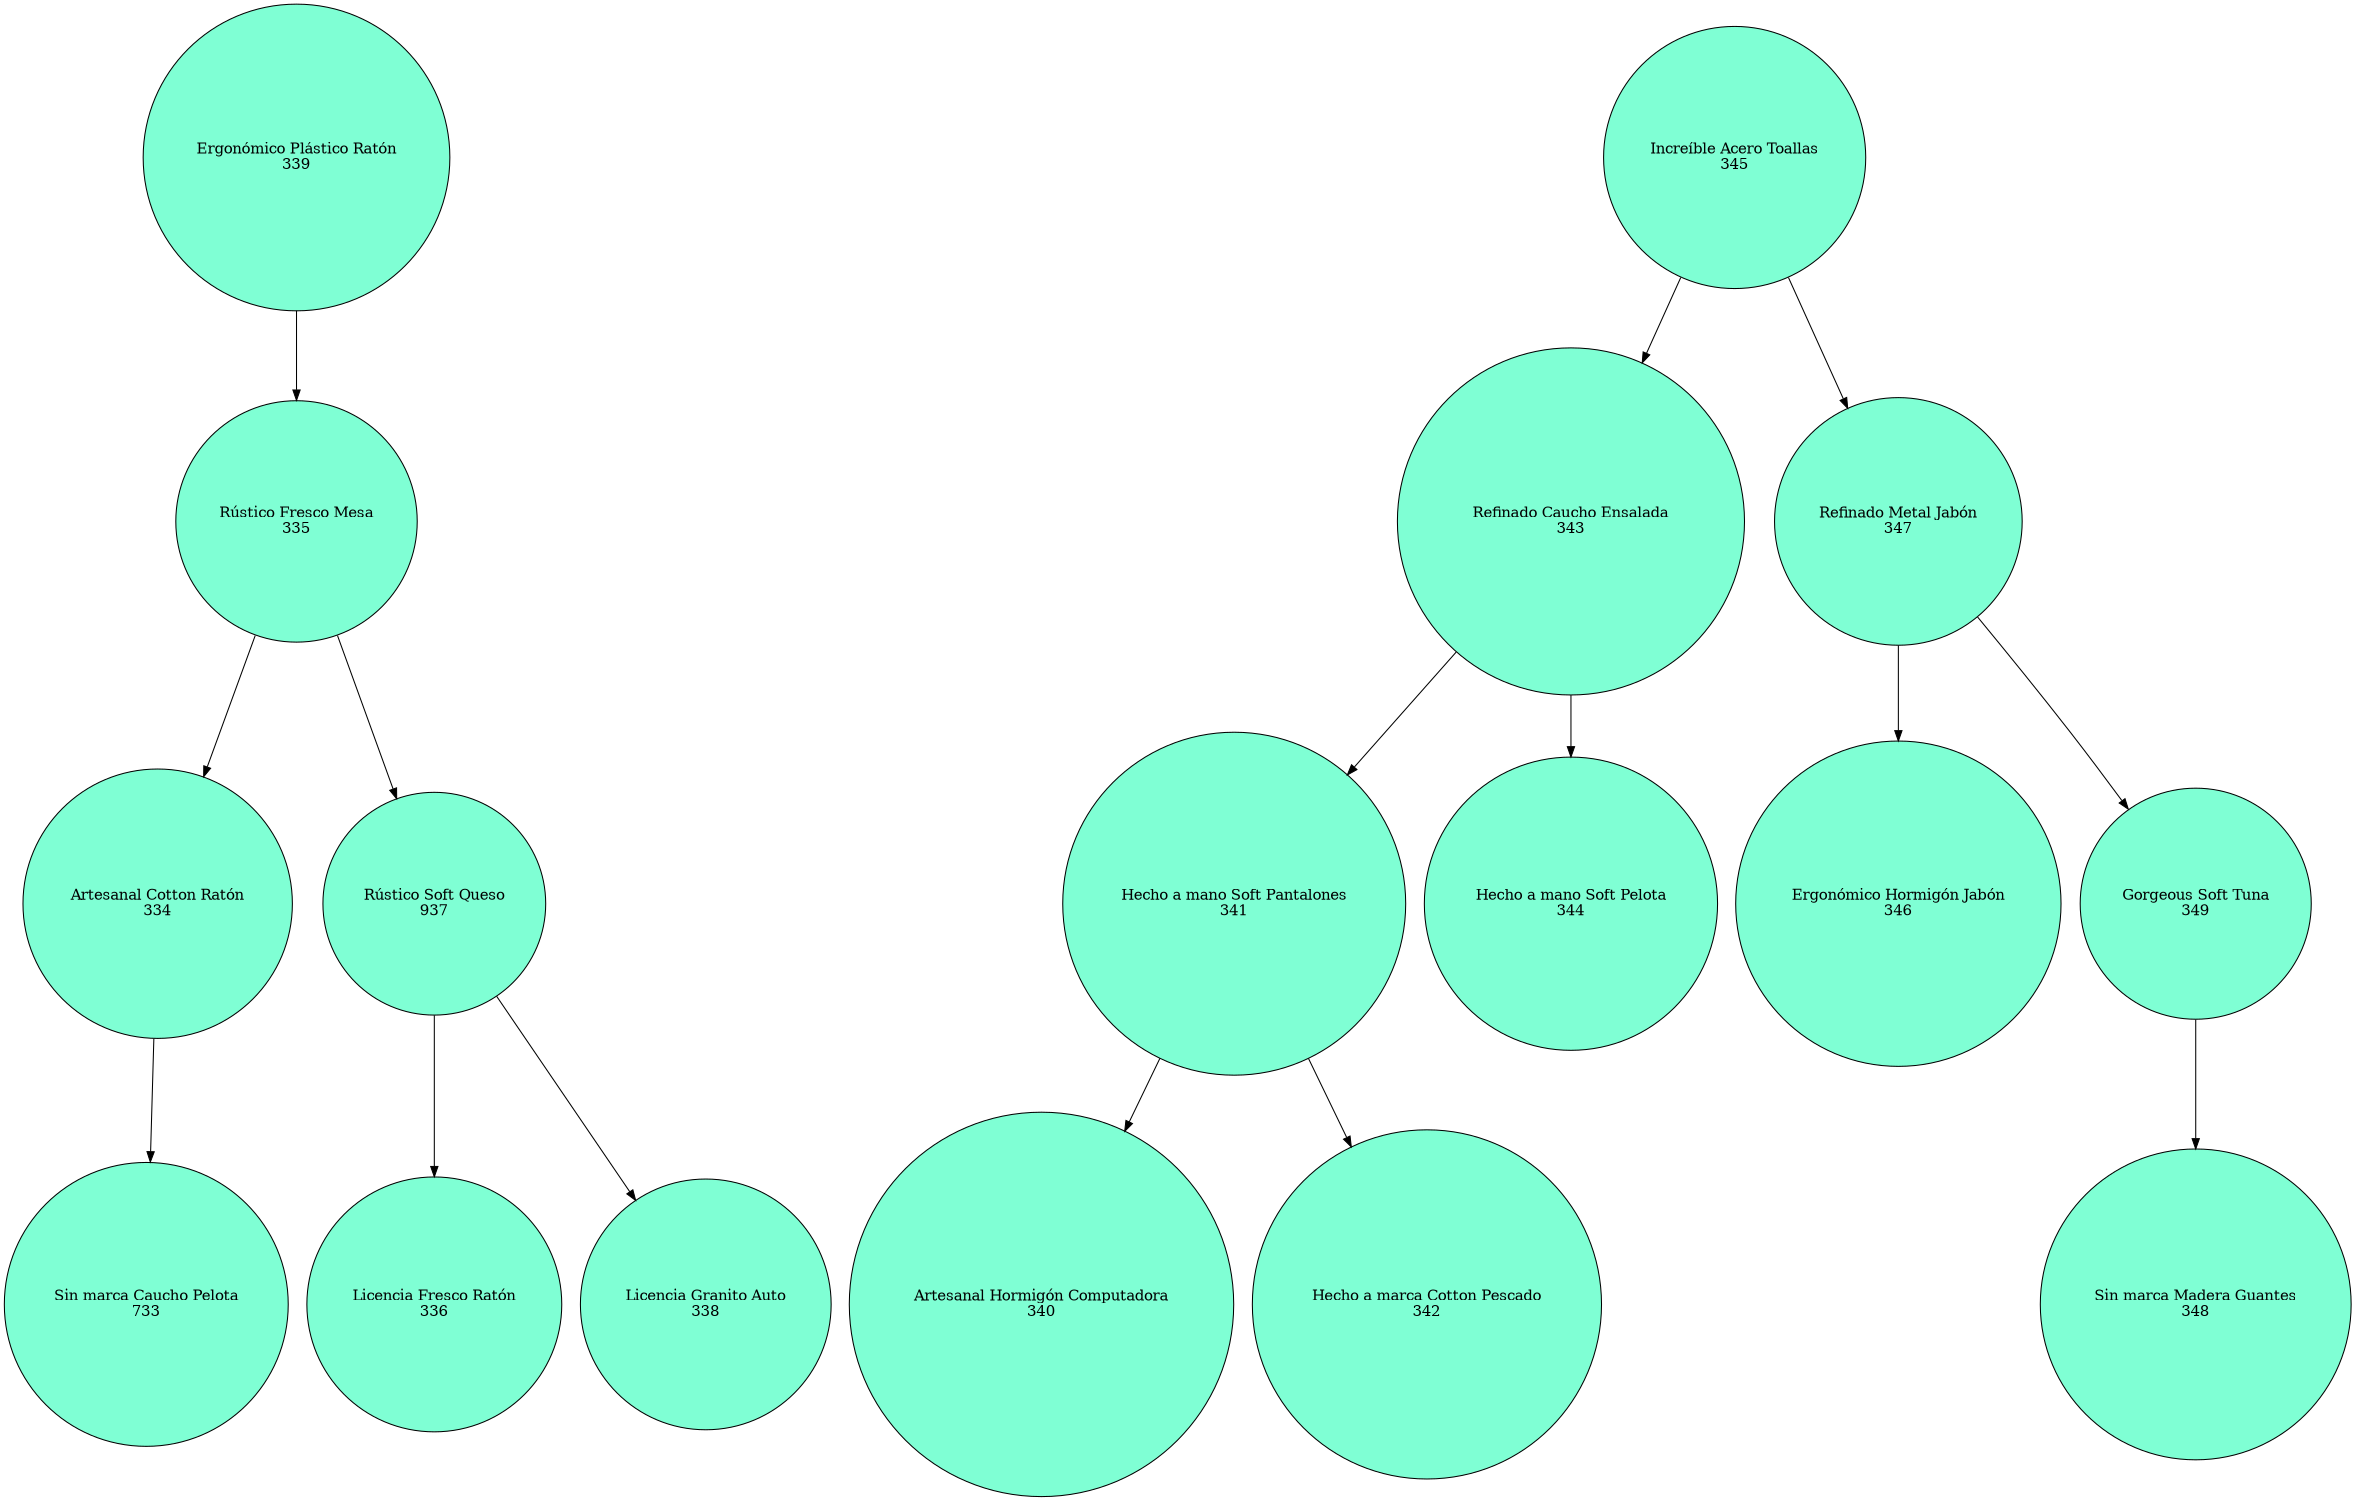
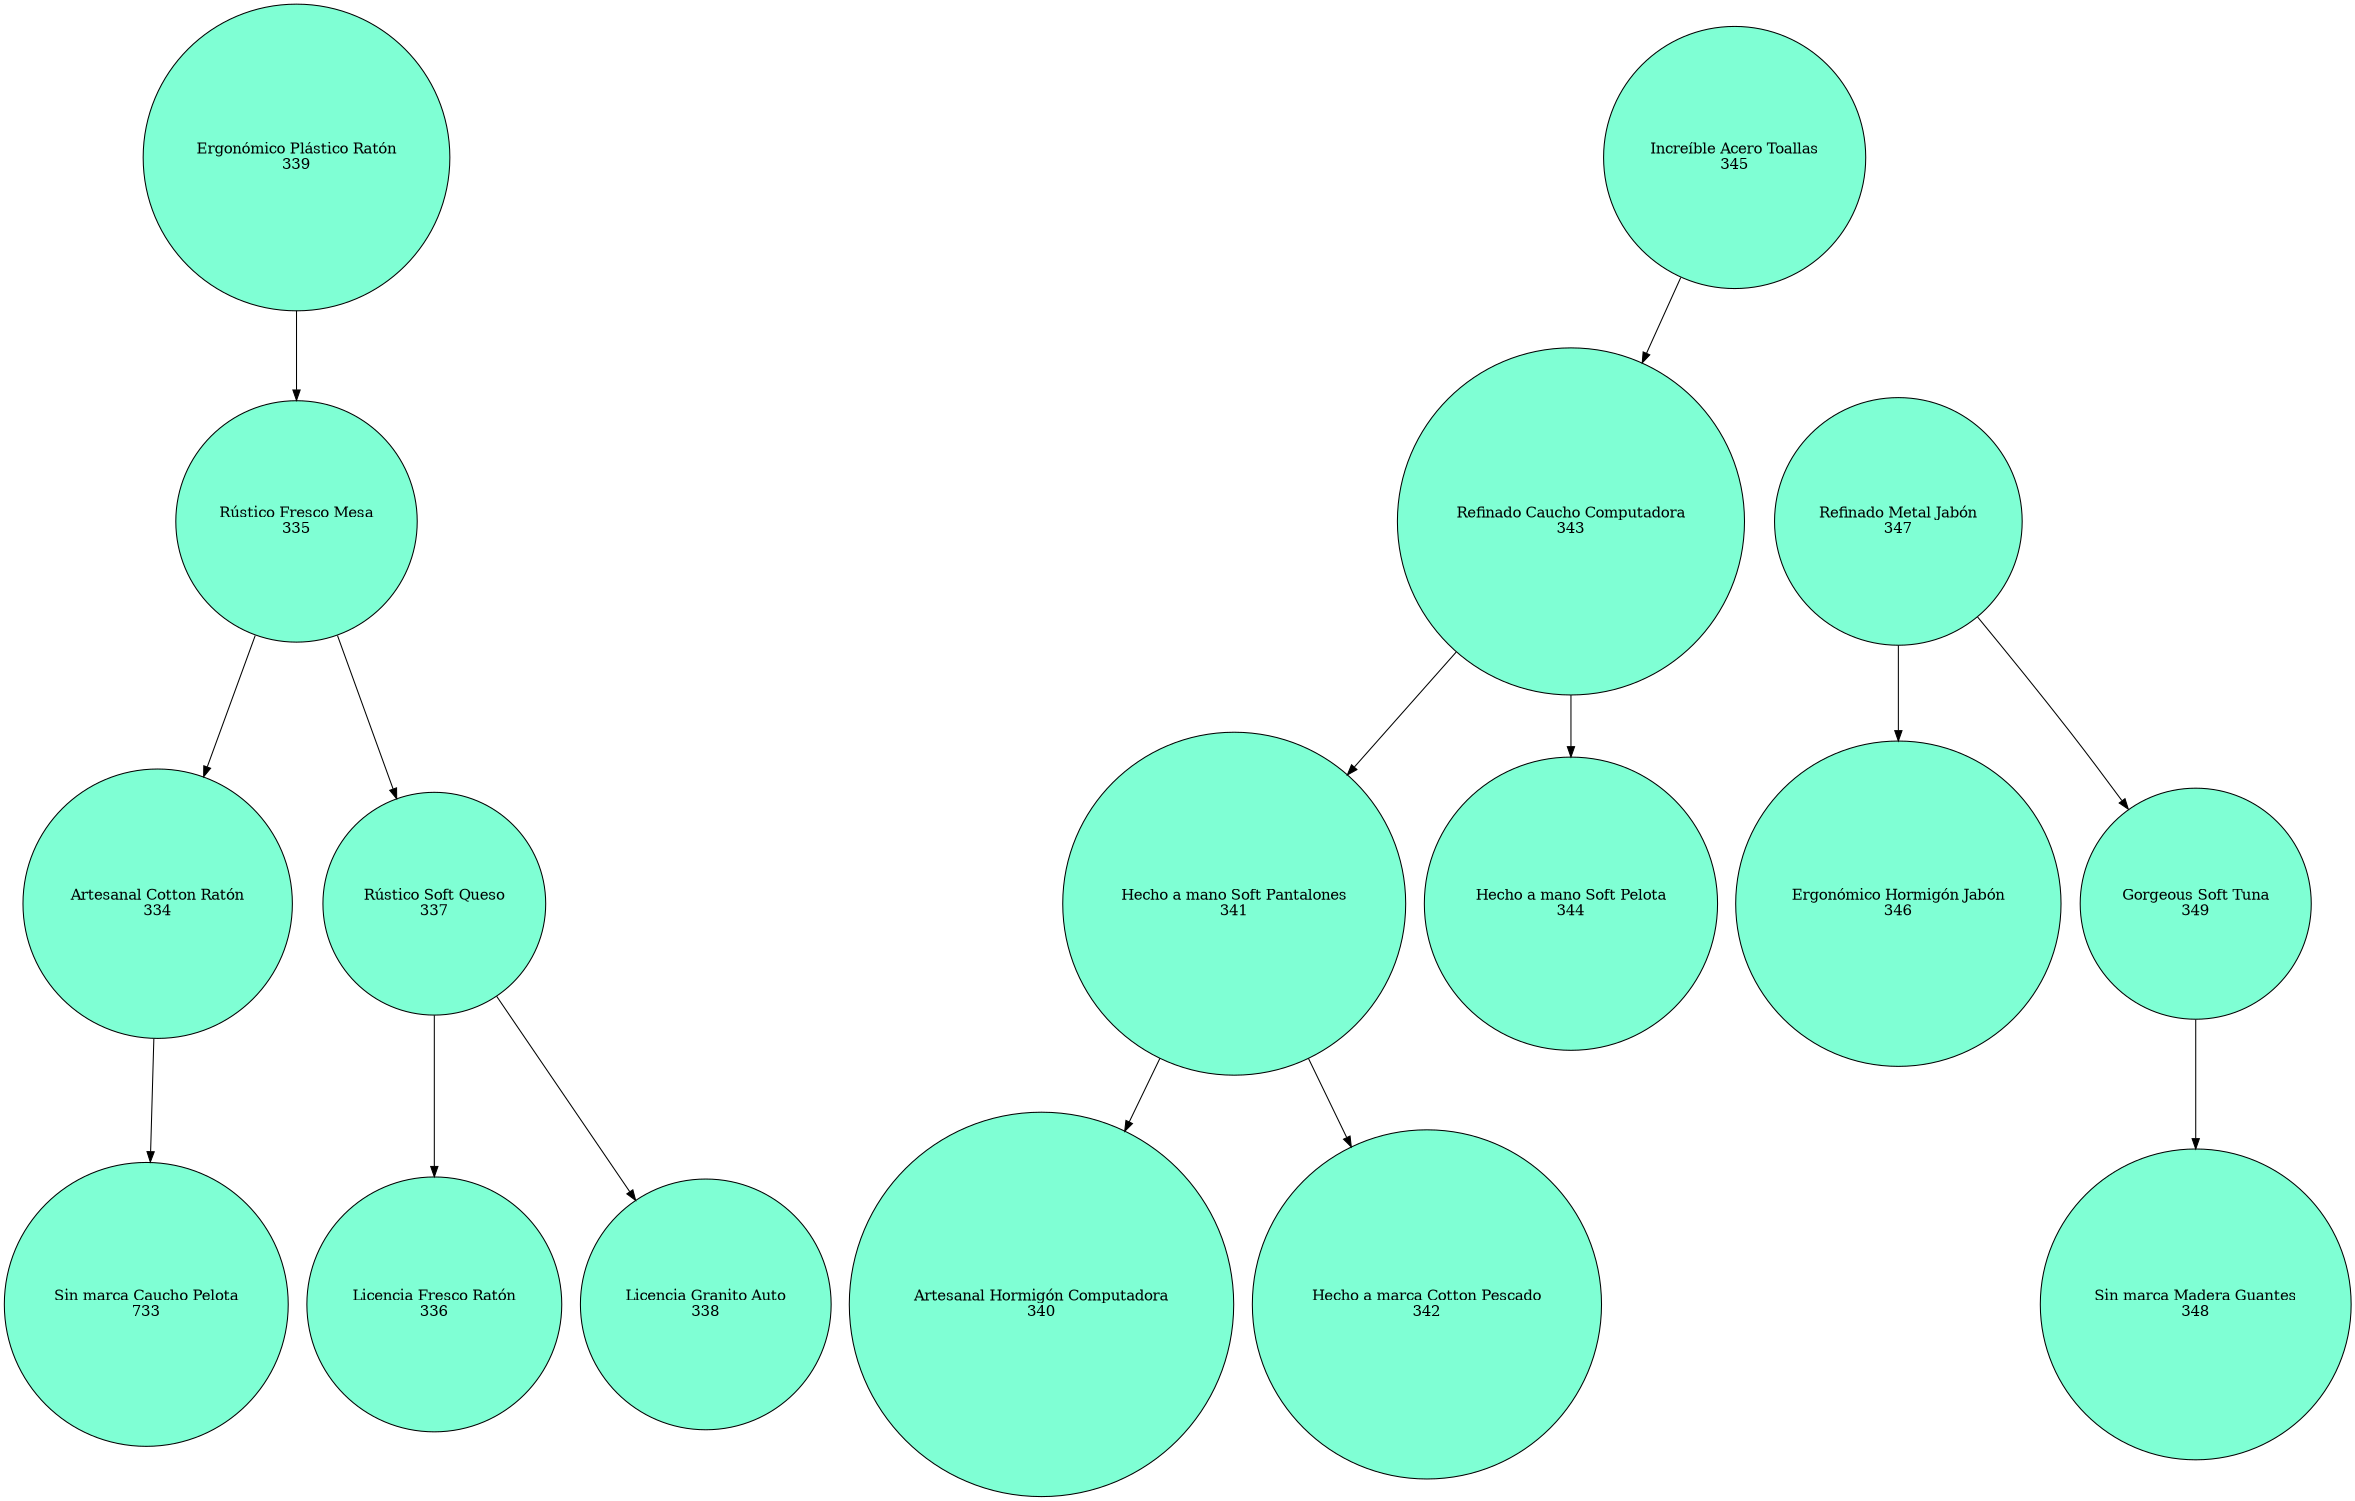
(1816, 338) -> none
(1571, 521) -> (1571, 521)
(434, 904) -> (434, 904)
